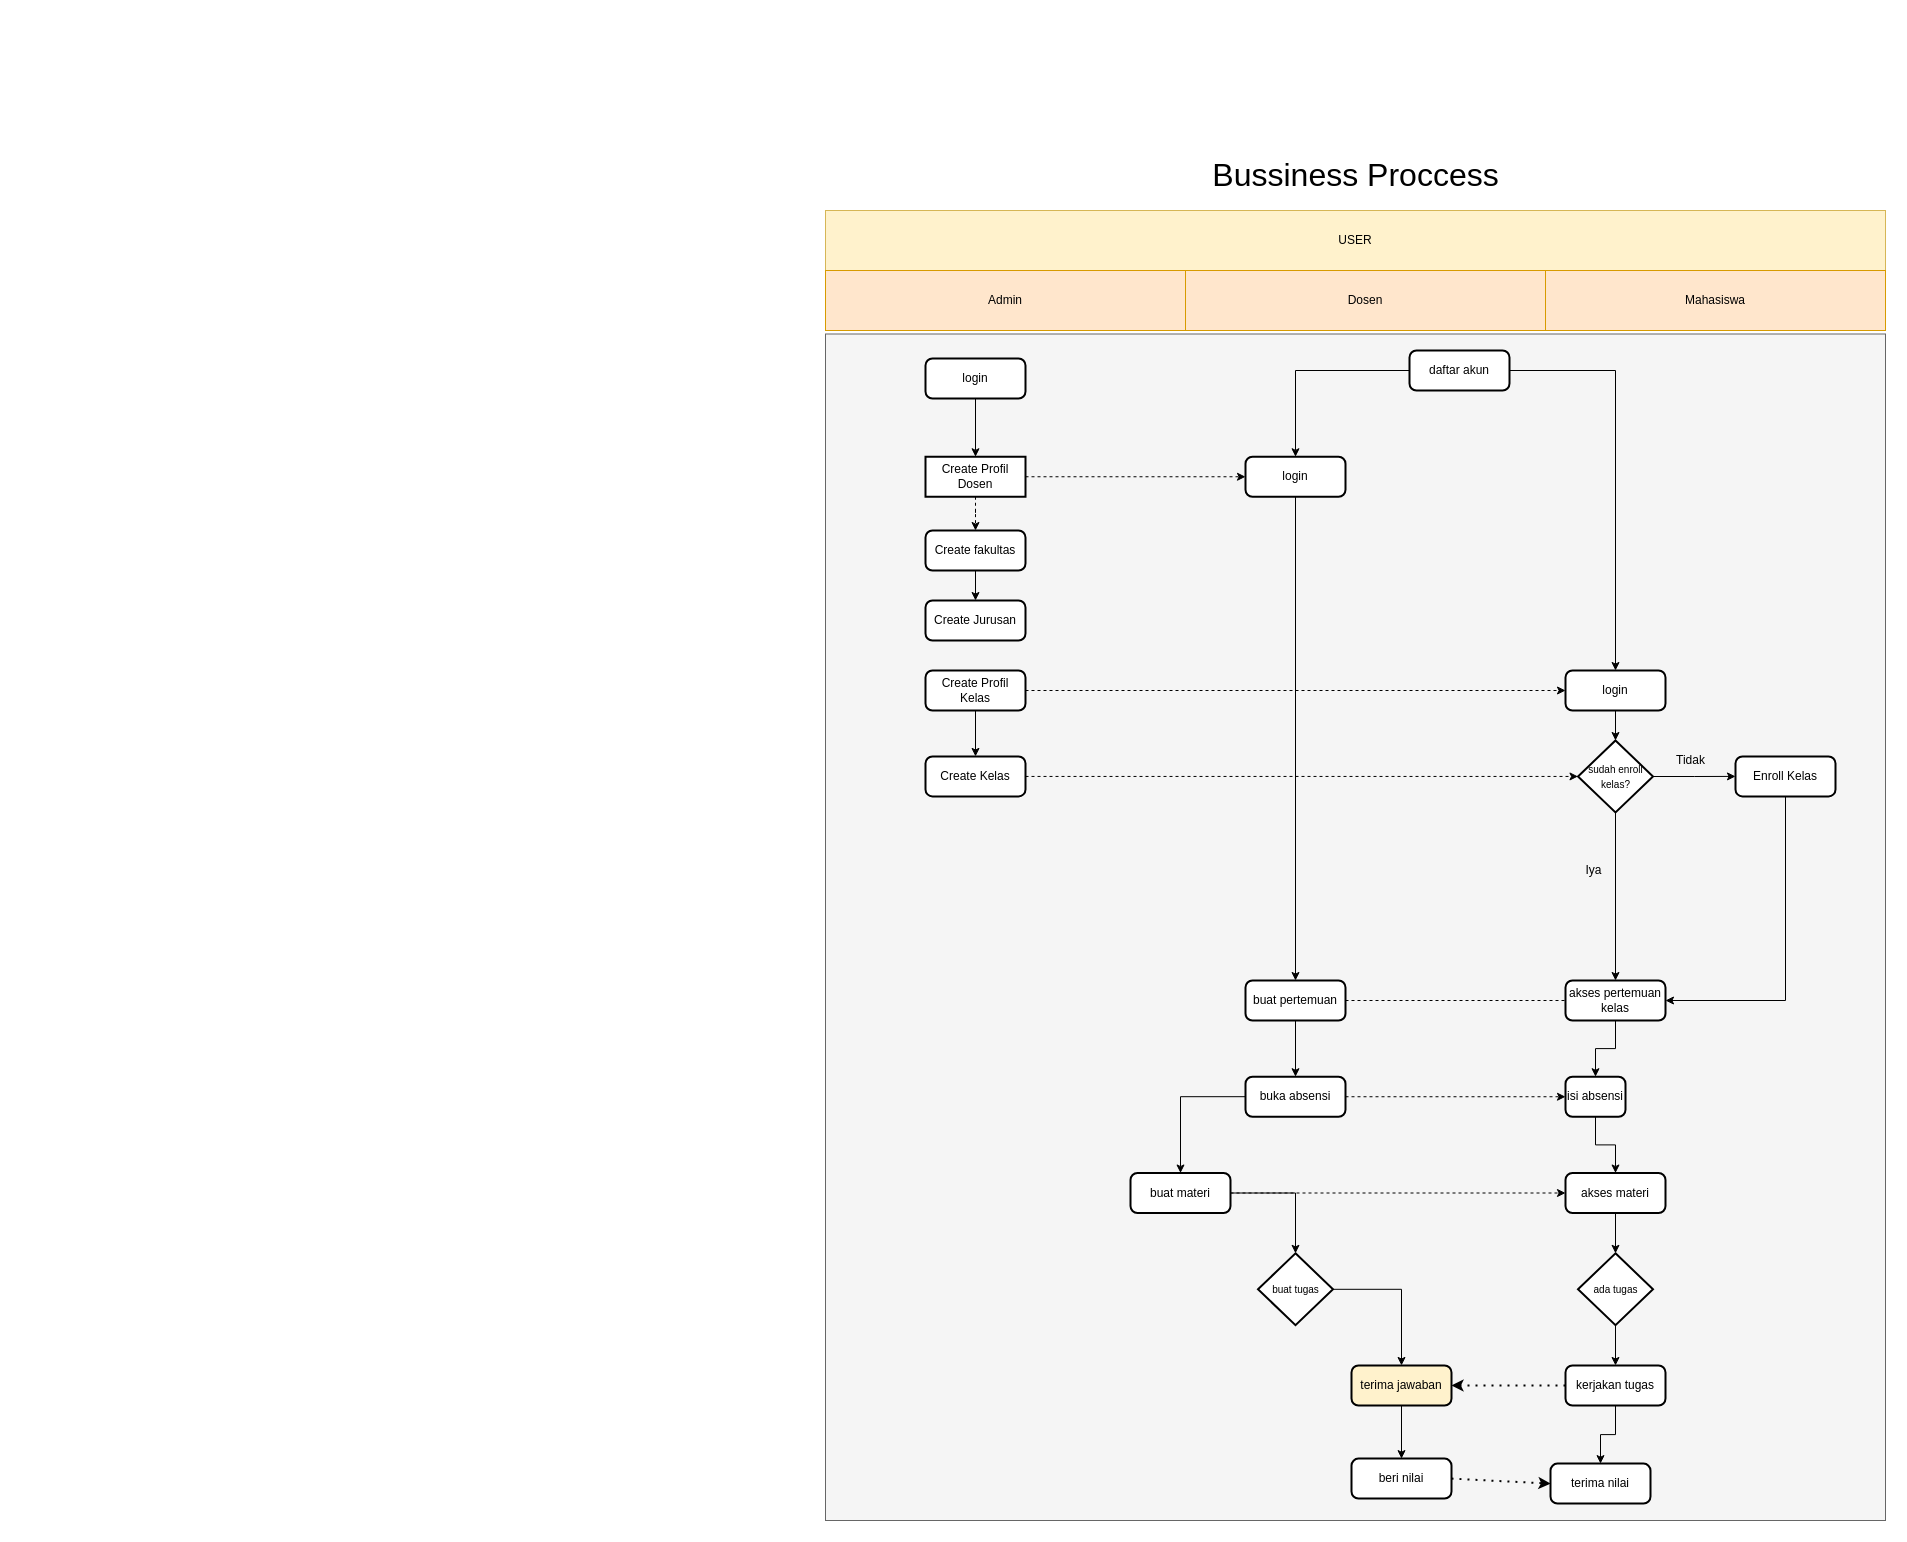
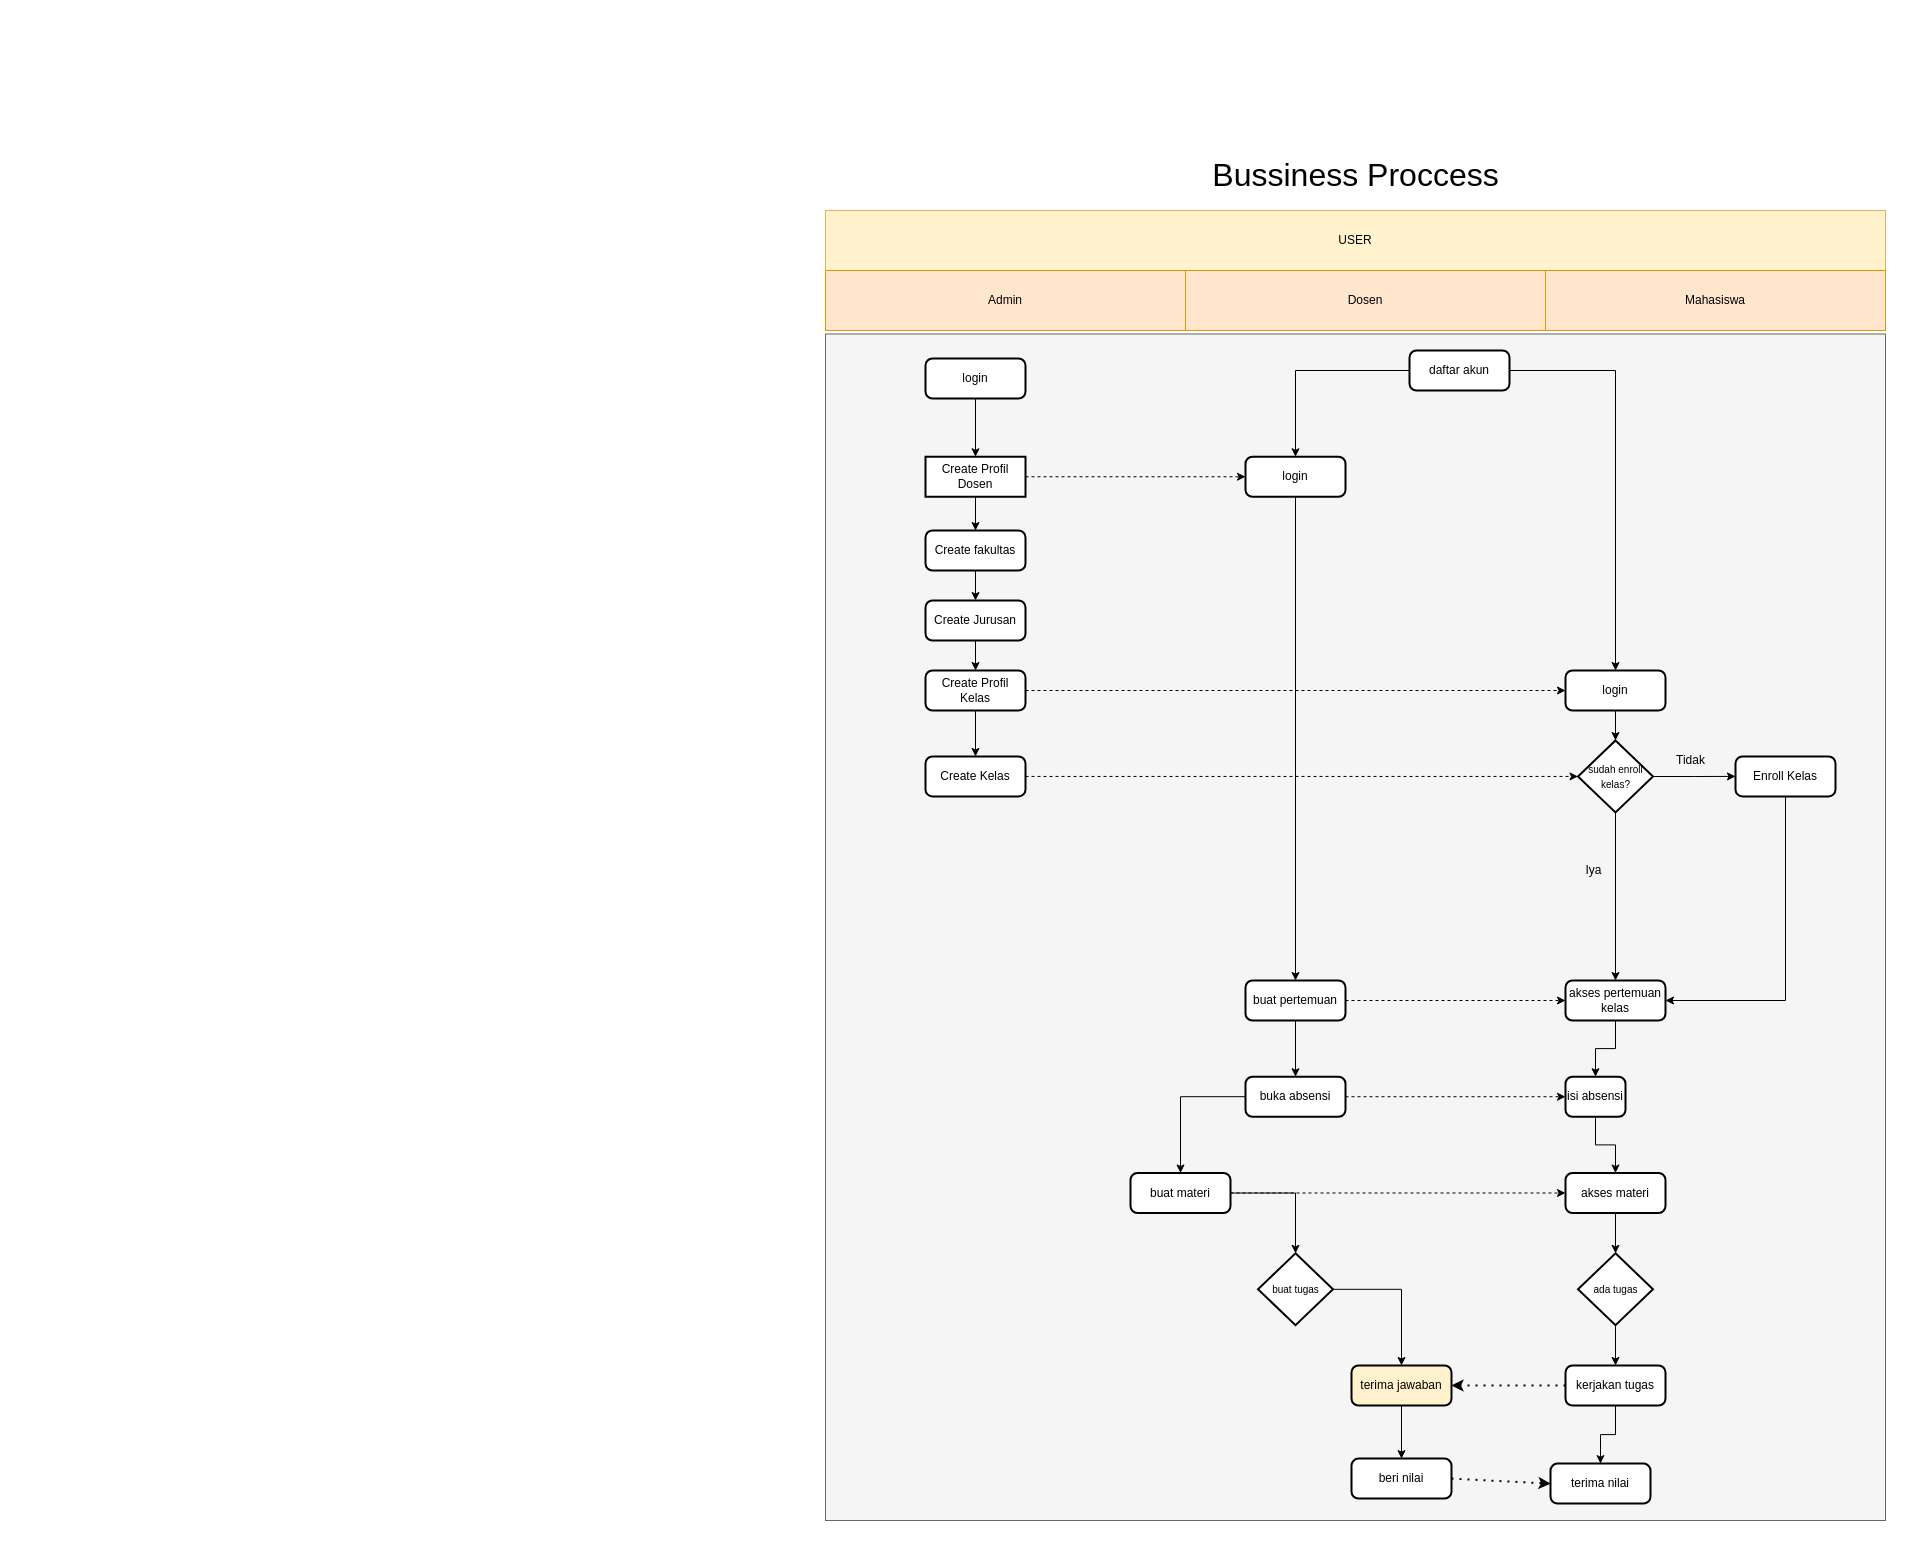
(976, 517) -> (976, 517)
none -> (976, 660)
(1560, 1001) -> (1557, 1001)
